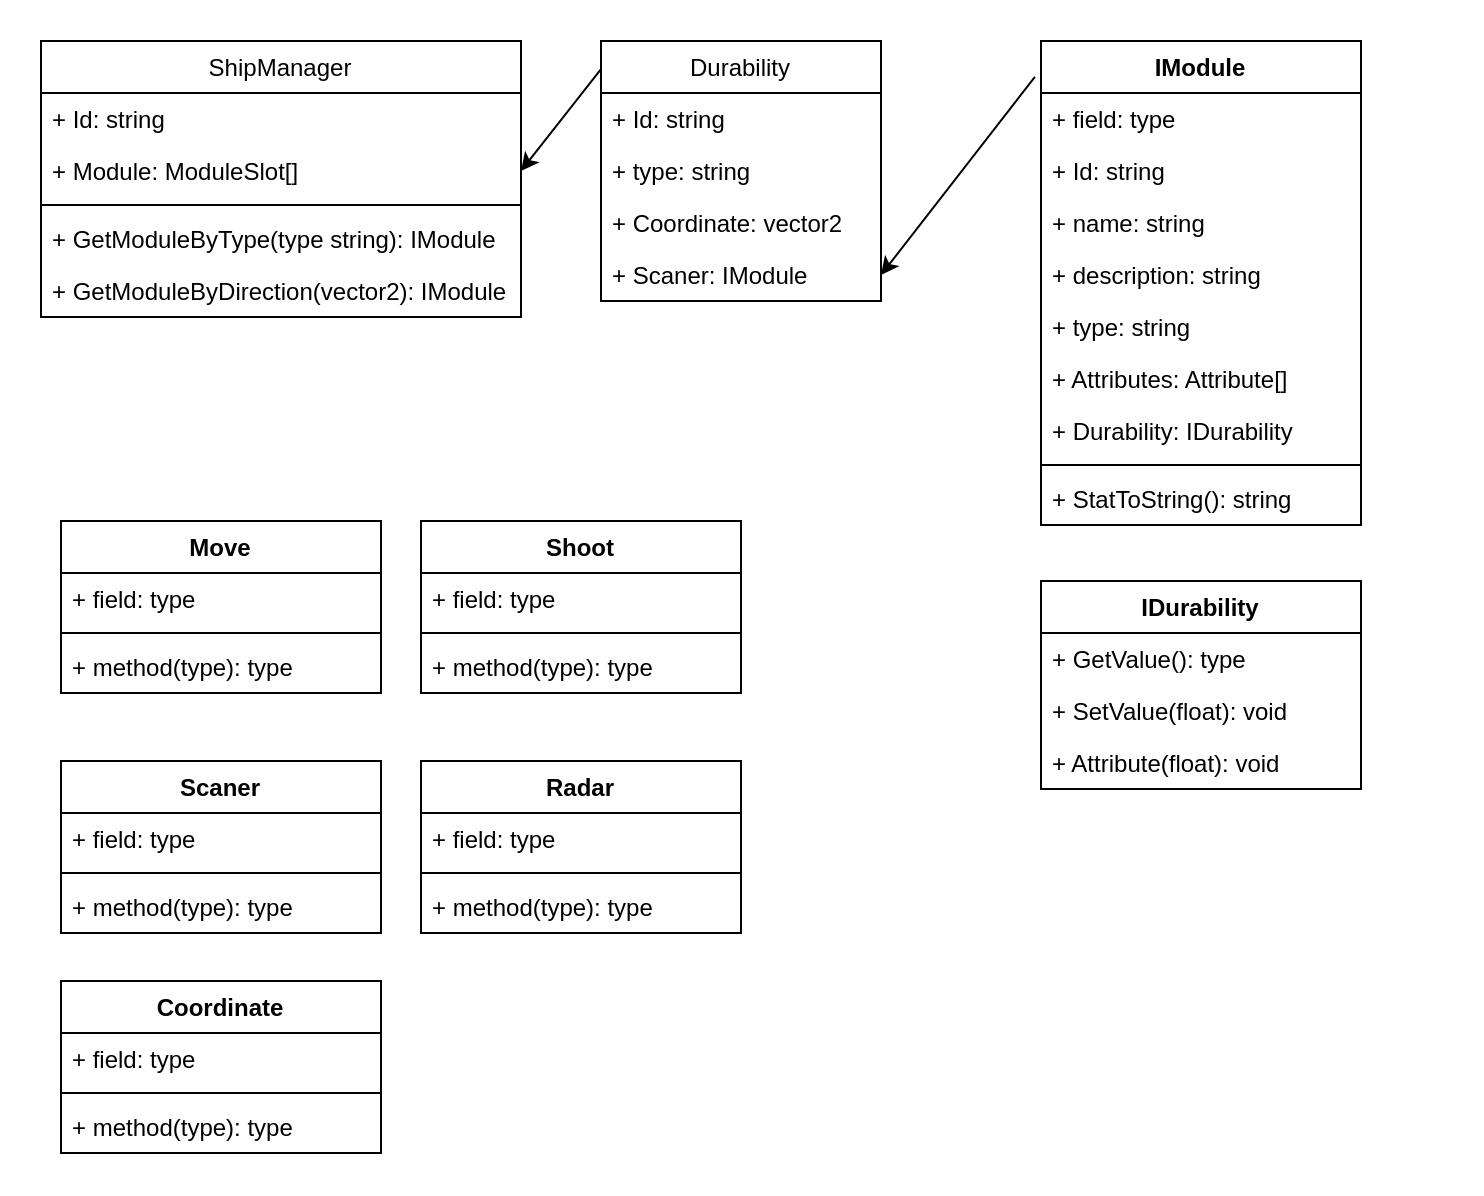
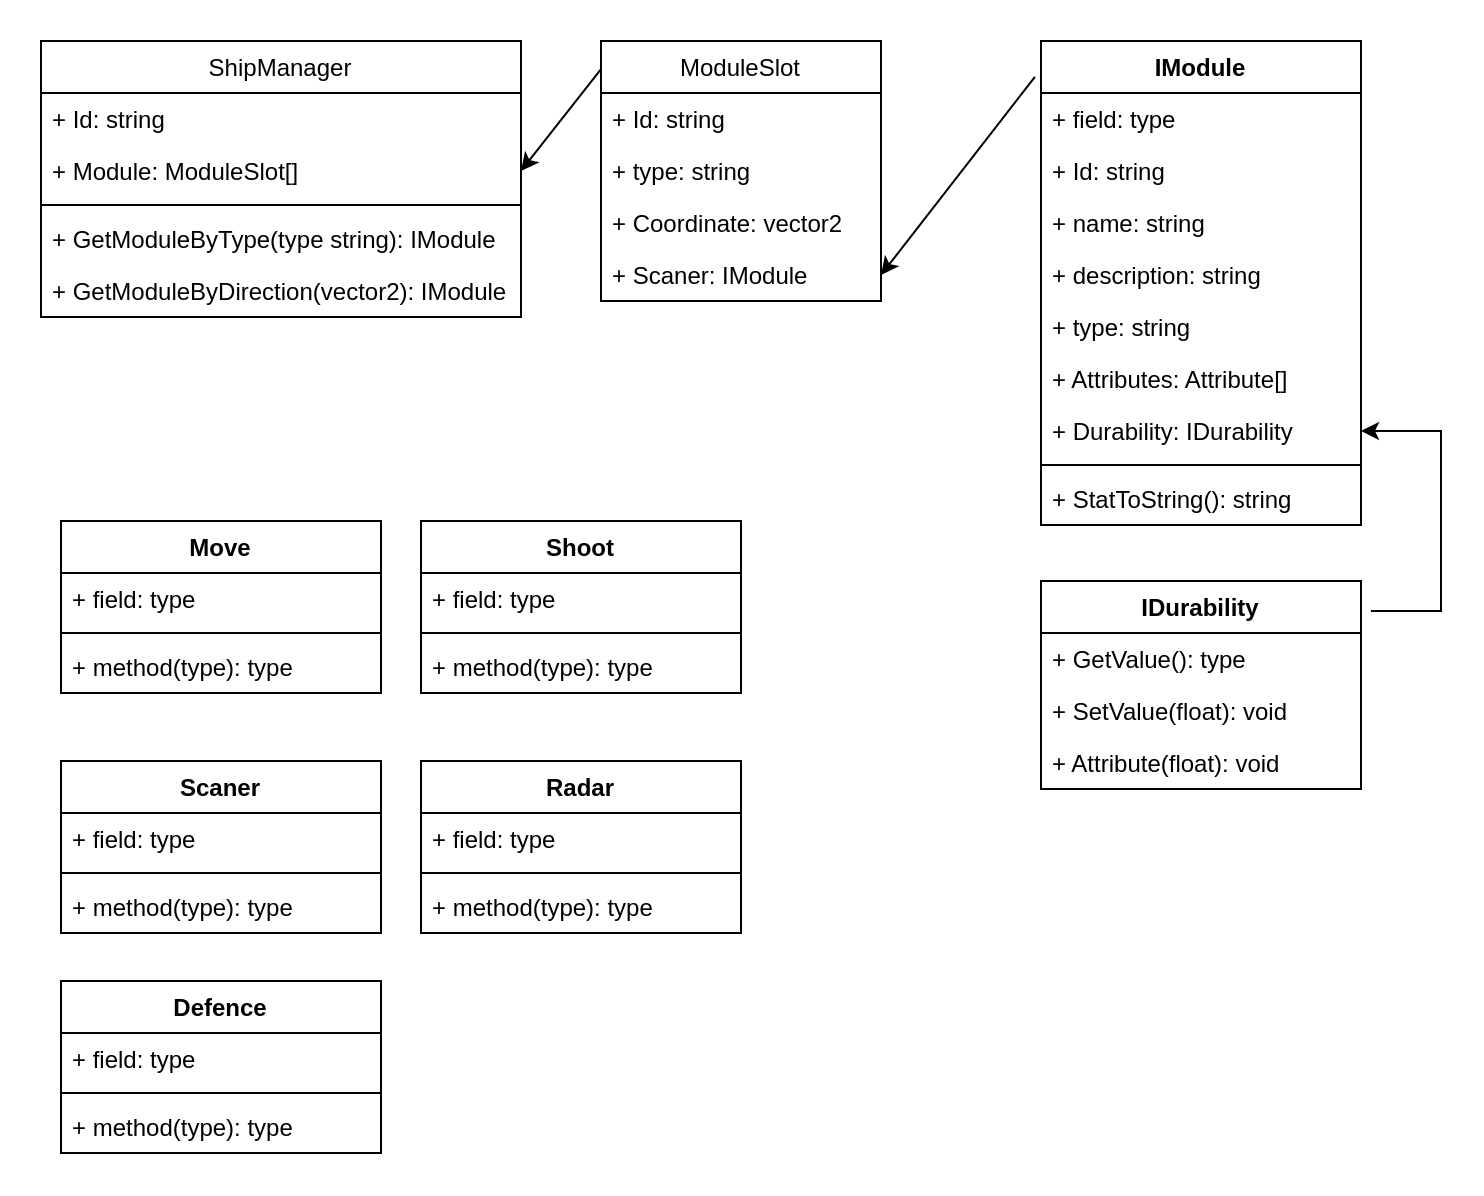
(740, 68) -> (740, 68)
none -> (1441, 523)
(220, 1008) -> (220, 1008)
